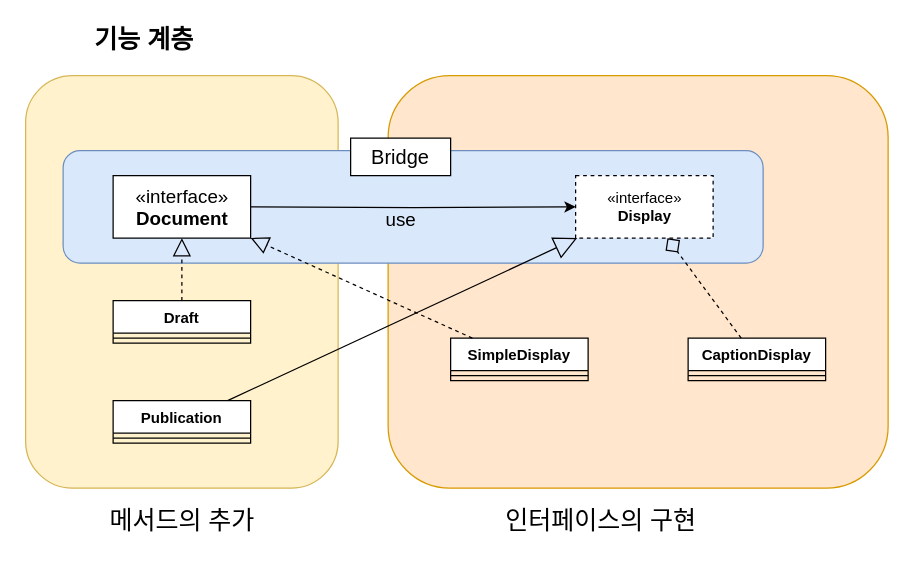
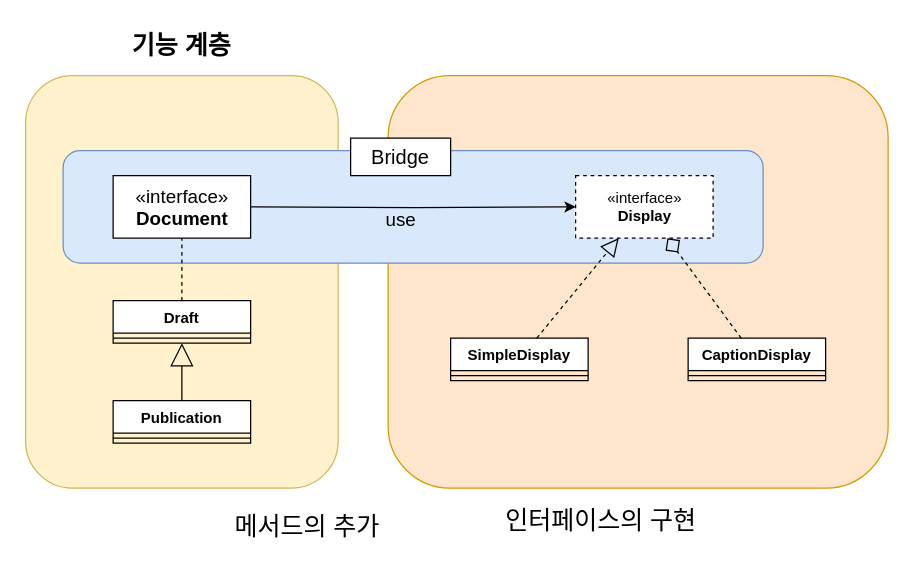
(144, 38) -> (182, 44)
(182, 257) -> (182, 248)
(369, 291) -> (572, 295)
(392, 324) -> (182, 383)
(182, 519) -> (307, 526)
